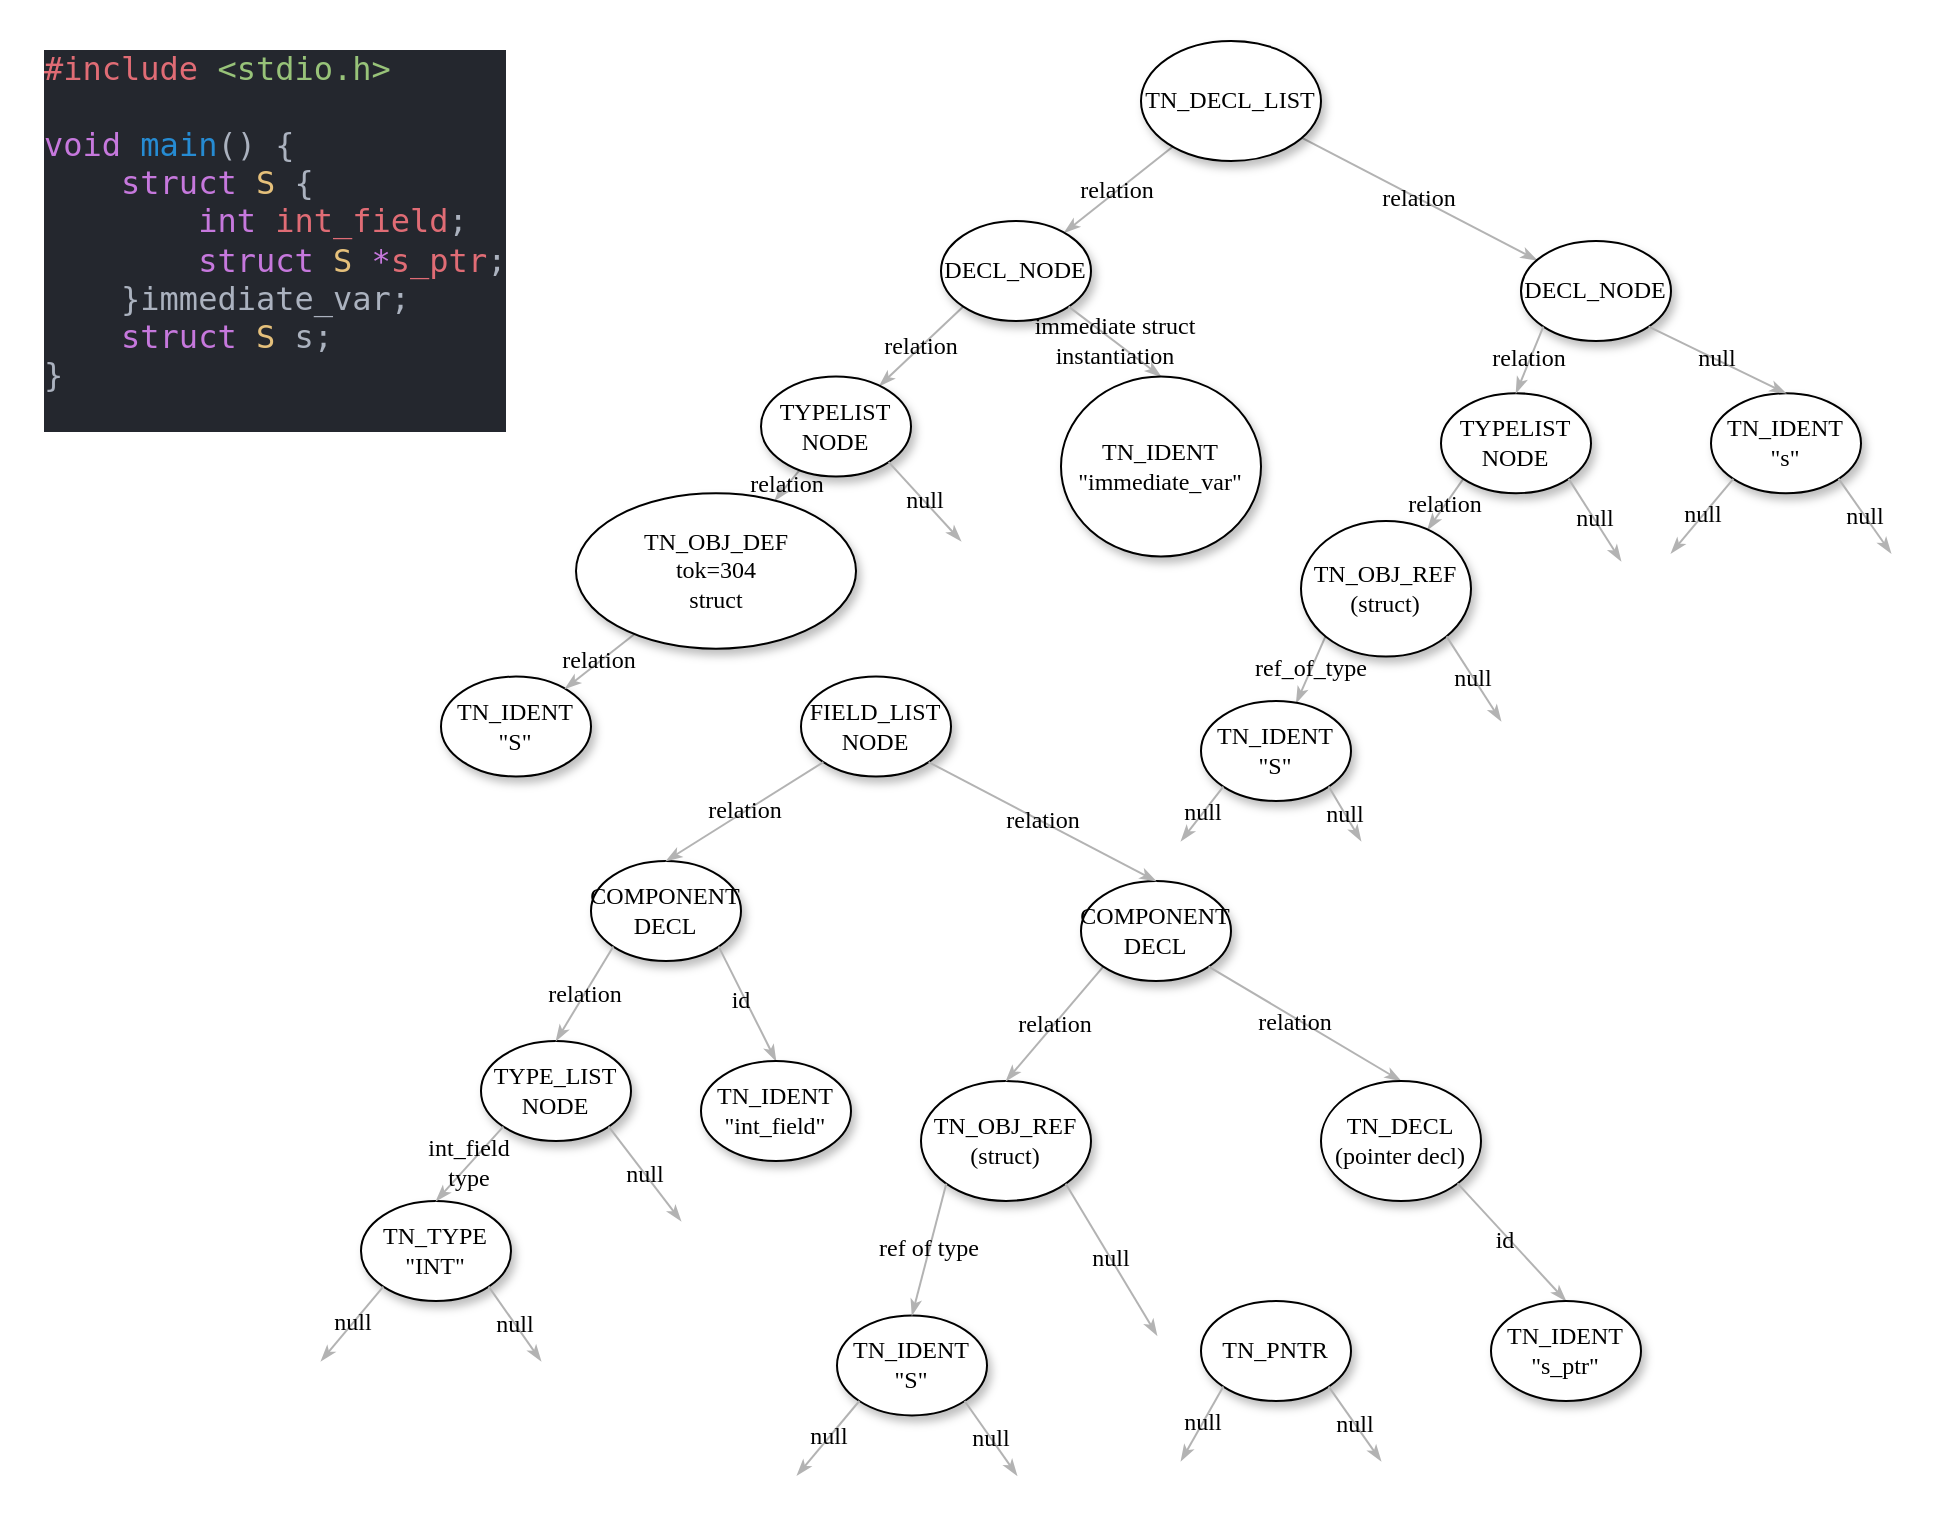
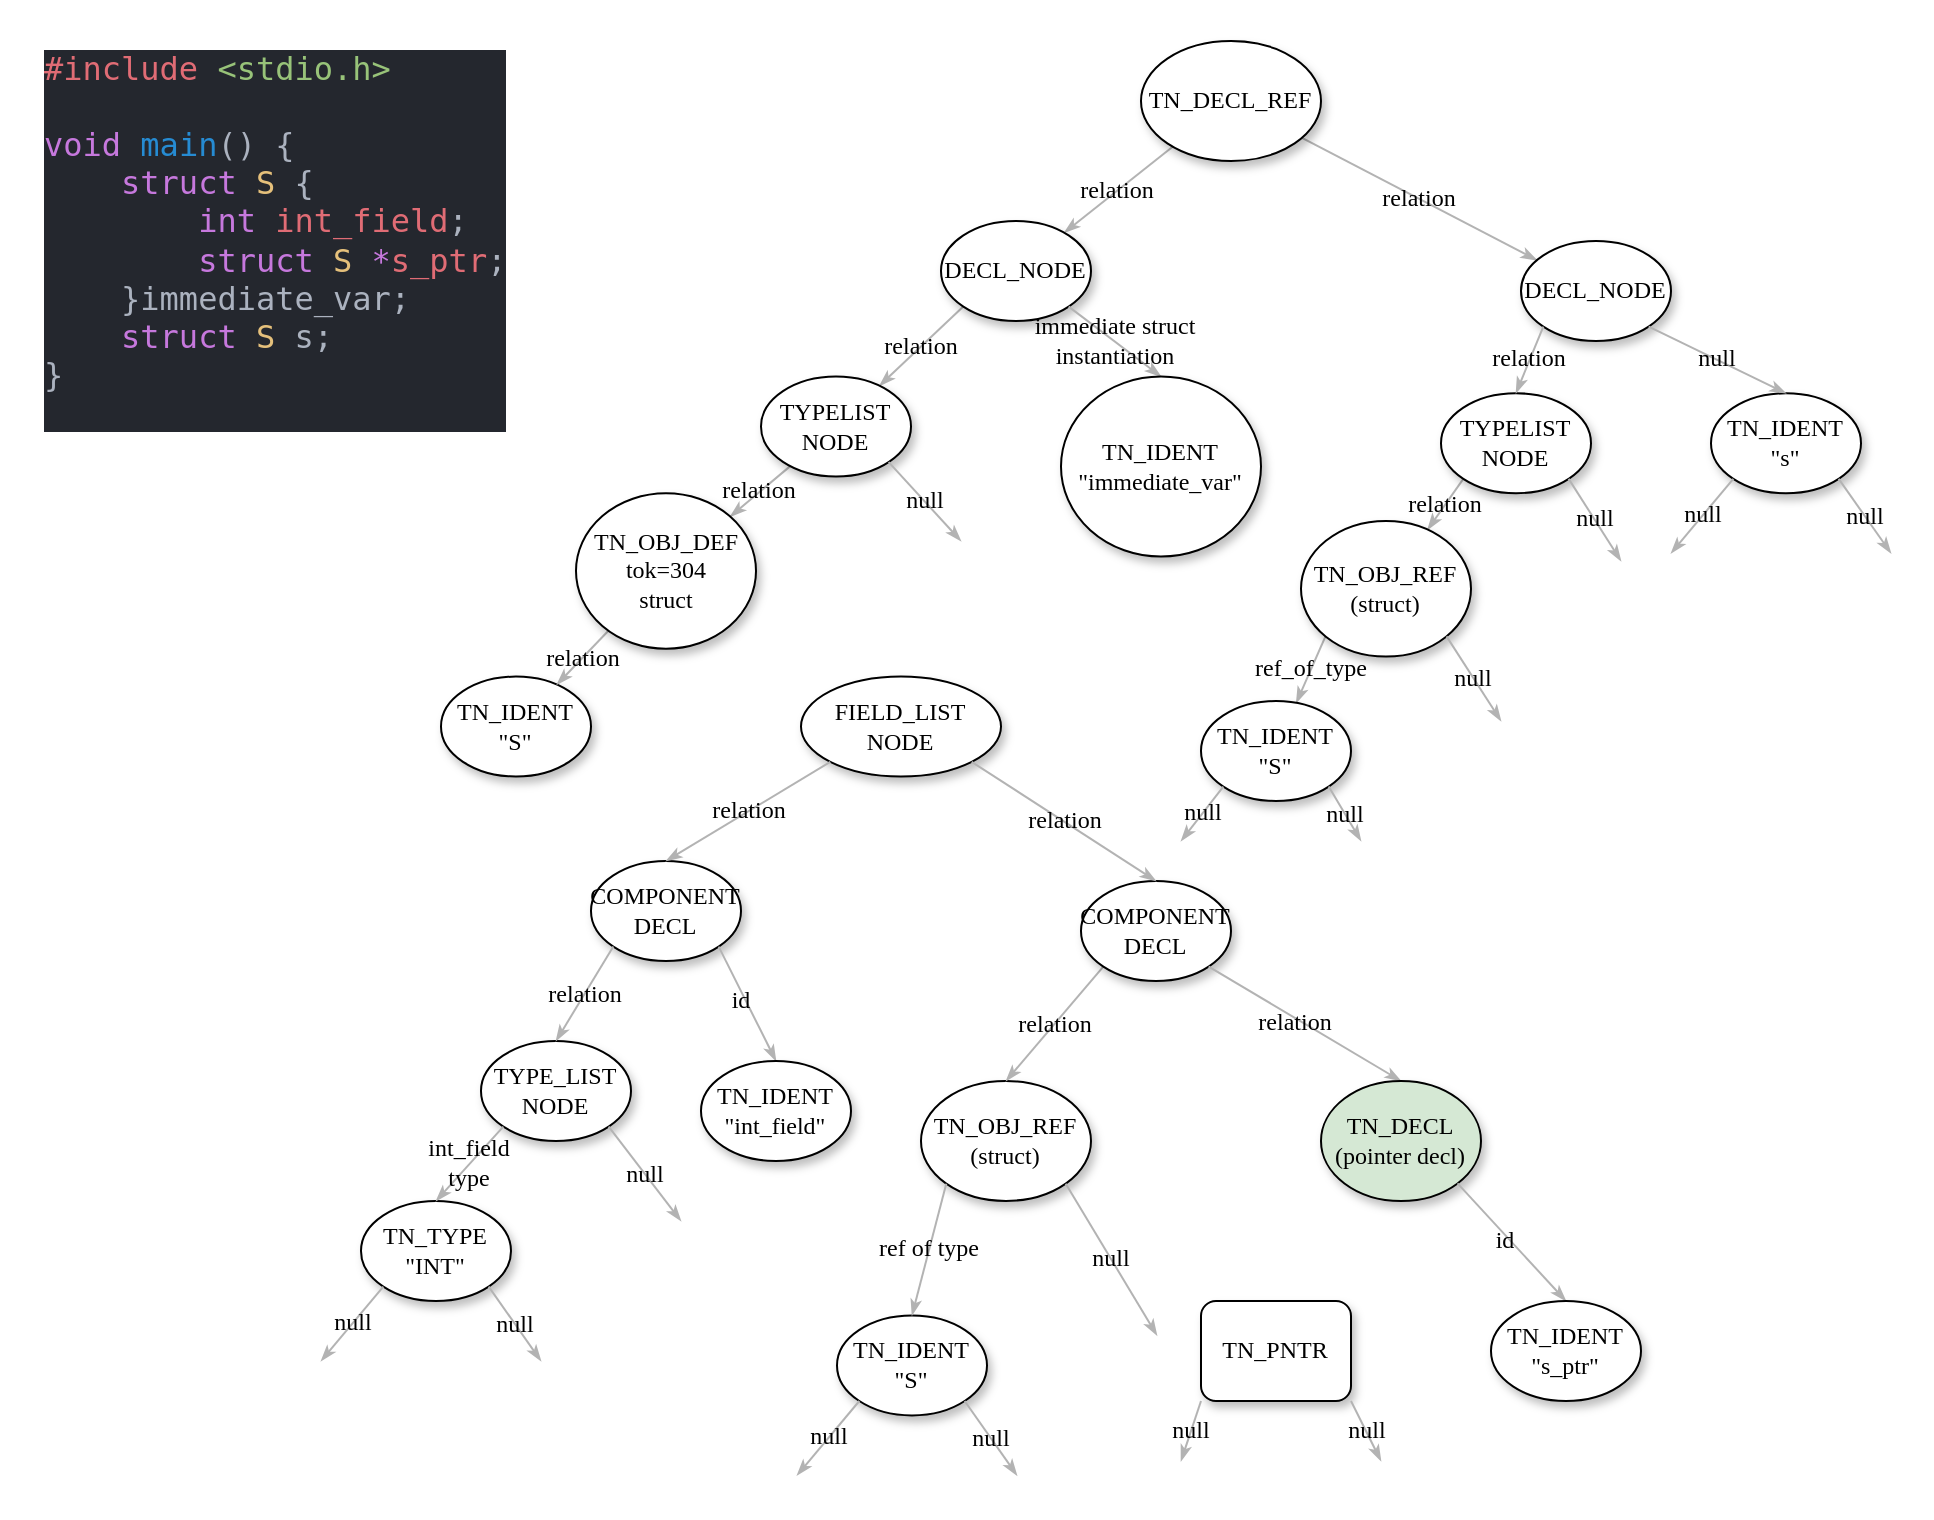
(1231, 101) -> (1231, 101)
(716, 571) -> (666, 571)
(876, 727) -> (901, 727)
(1401, 1141) -> (1401, 1141)
(1276, 1351) -> (1276, 1351)
